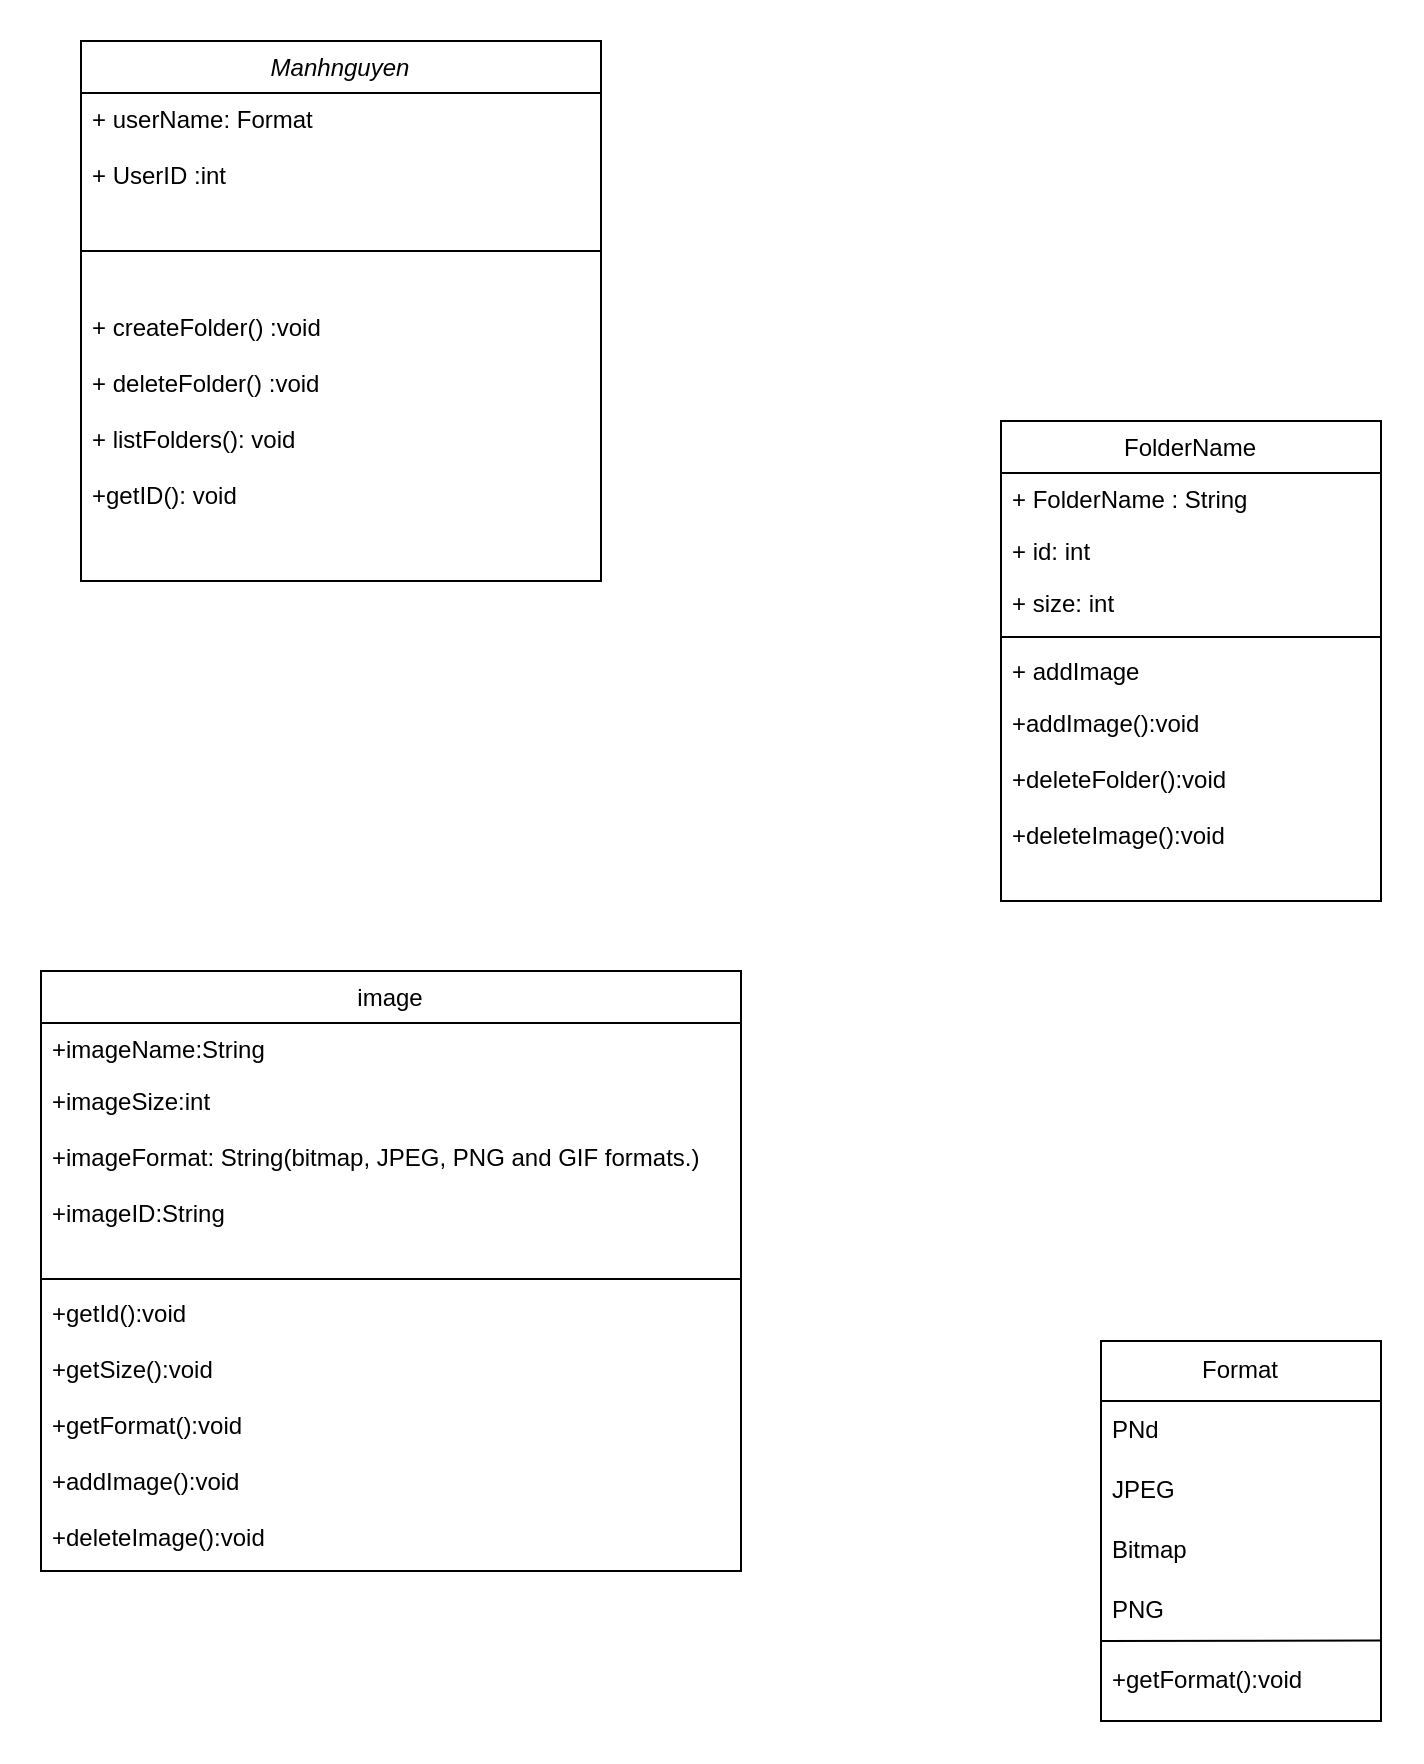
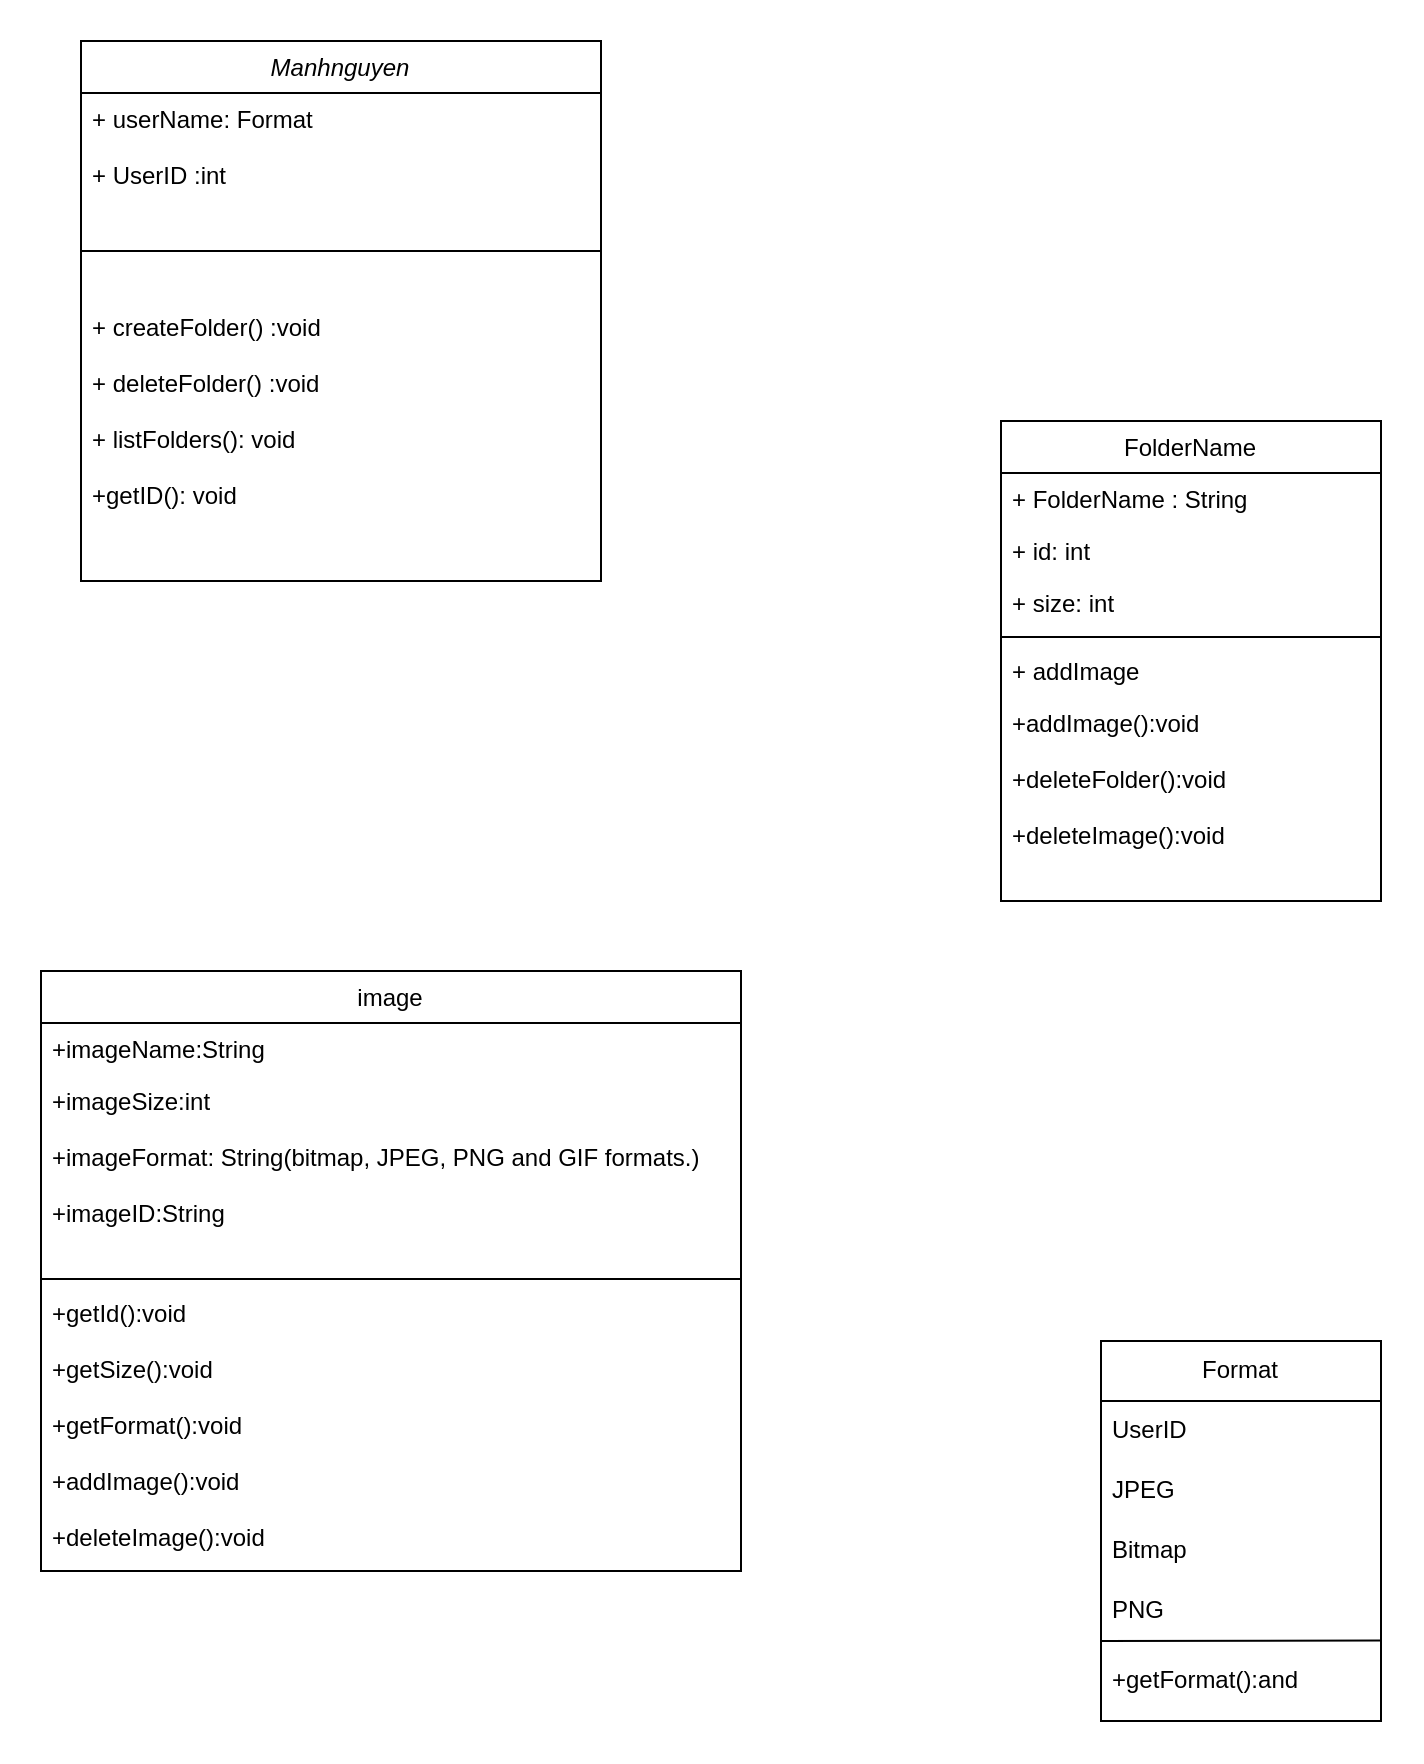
(1133, 1431) -> (1153, 1431)
(1221, 1681) -> (1217, 1681)
